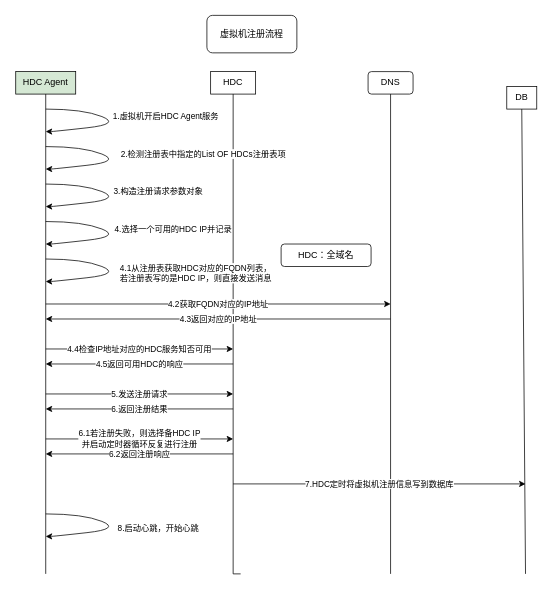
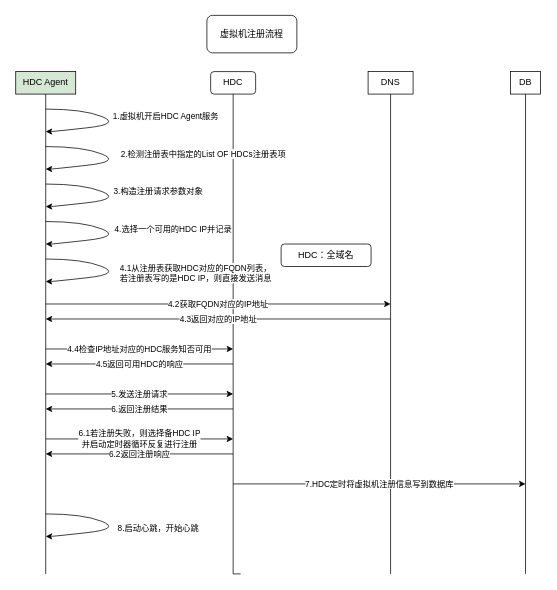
(233, 83) -> (233, 83)
(390, 83) -> (390, 83)
(522, 98) -> (525, 83)
